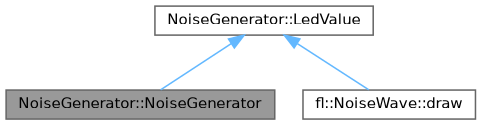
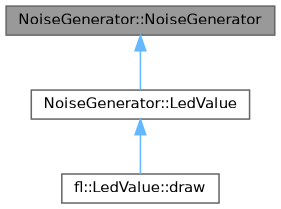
(196, 67) -> (140, 70)
(389, 105) -> (140, 189)
